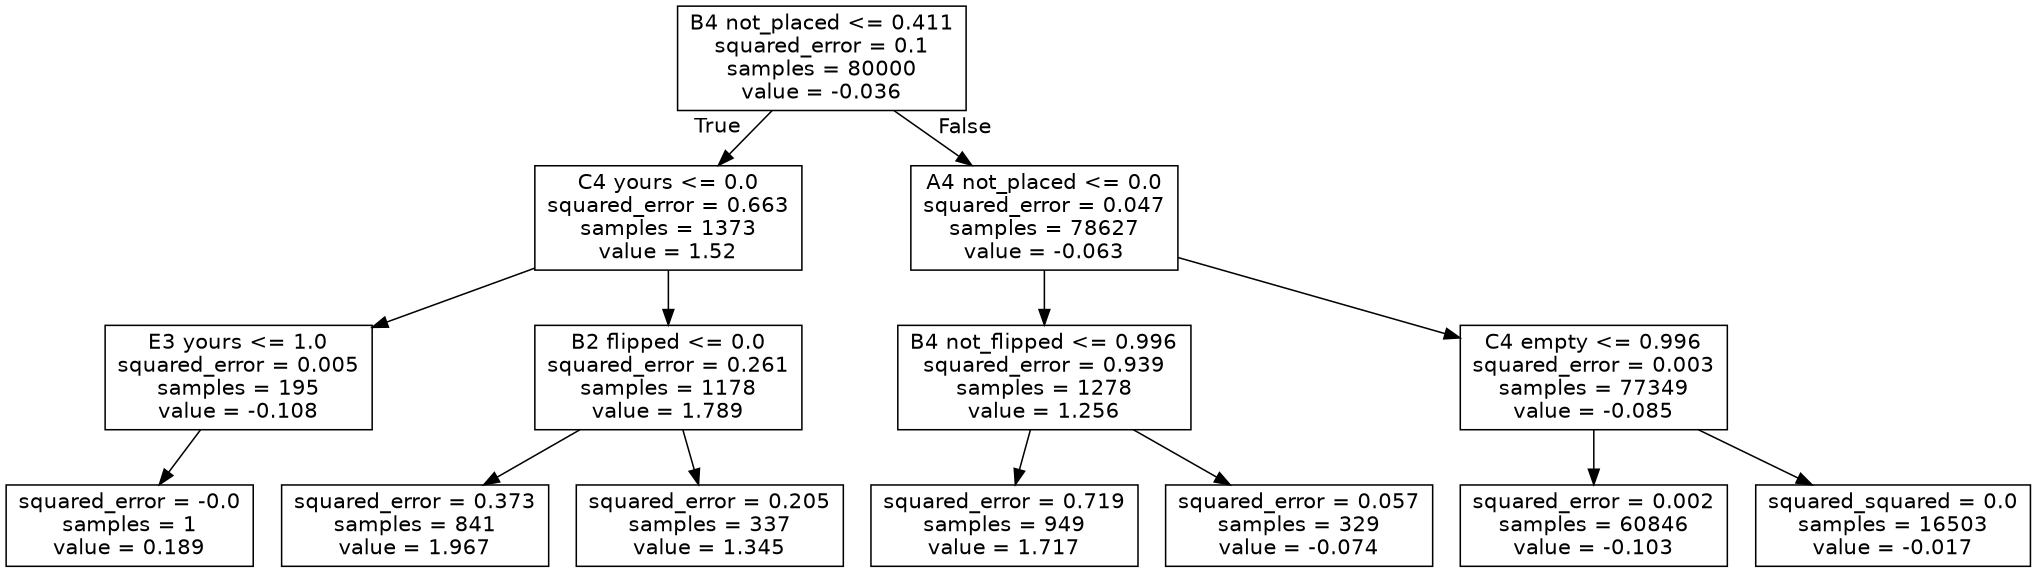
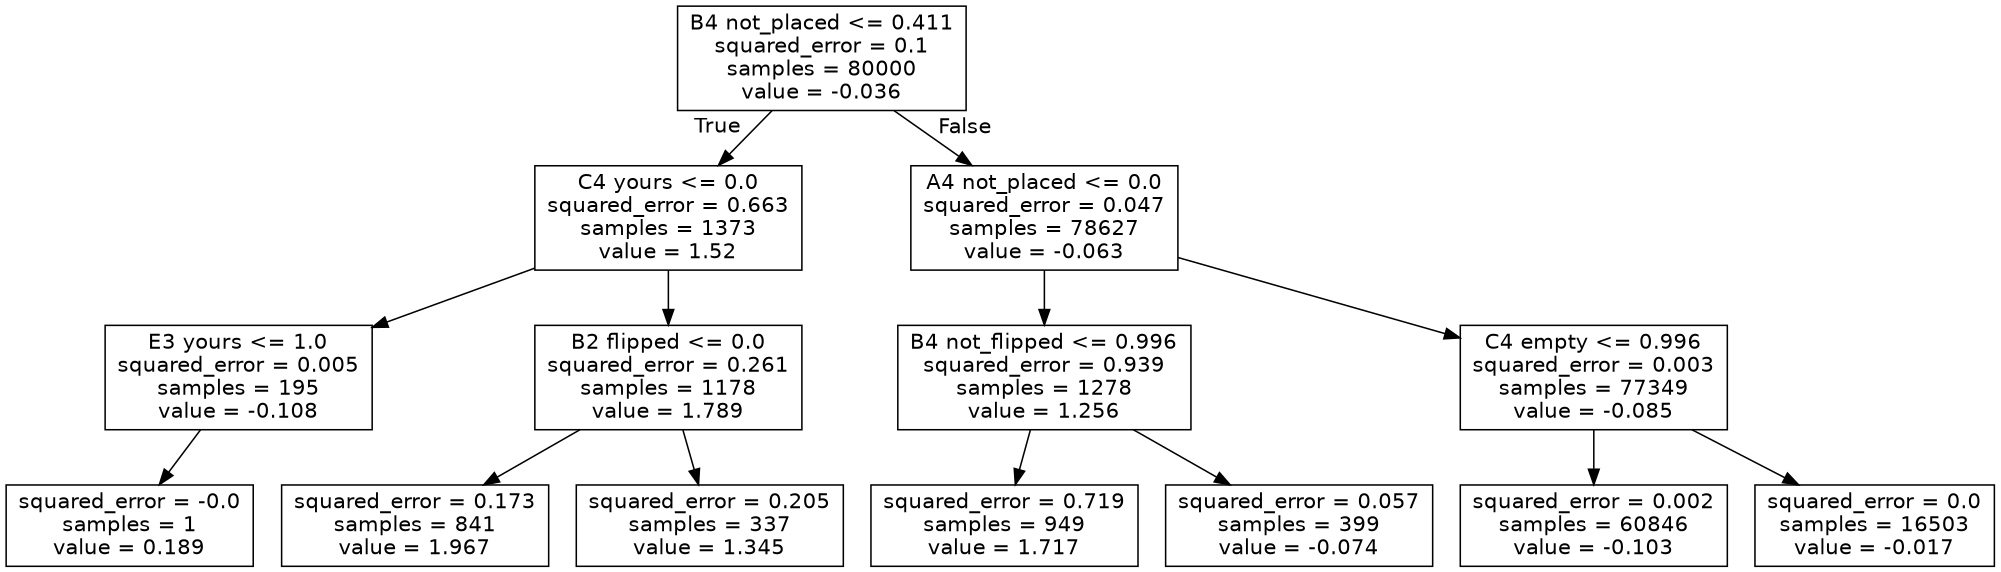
(415, 526) -> (415, 526)
(1299, 526) -> (1299, 526)
(1893, 526) -> (1875, 526)
